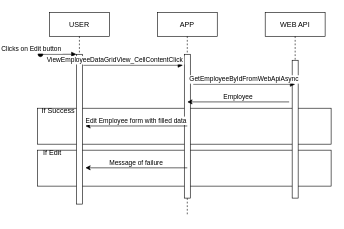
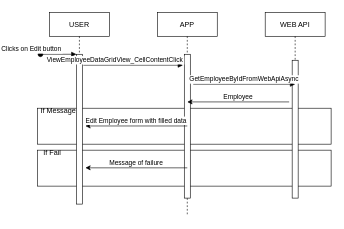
(59, 111) -> (59, 111)
(53, 153) -> (53, 153)
